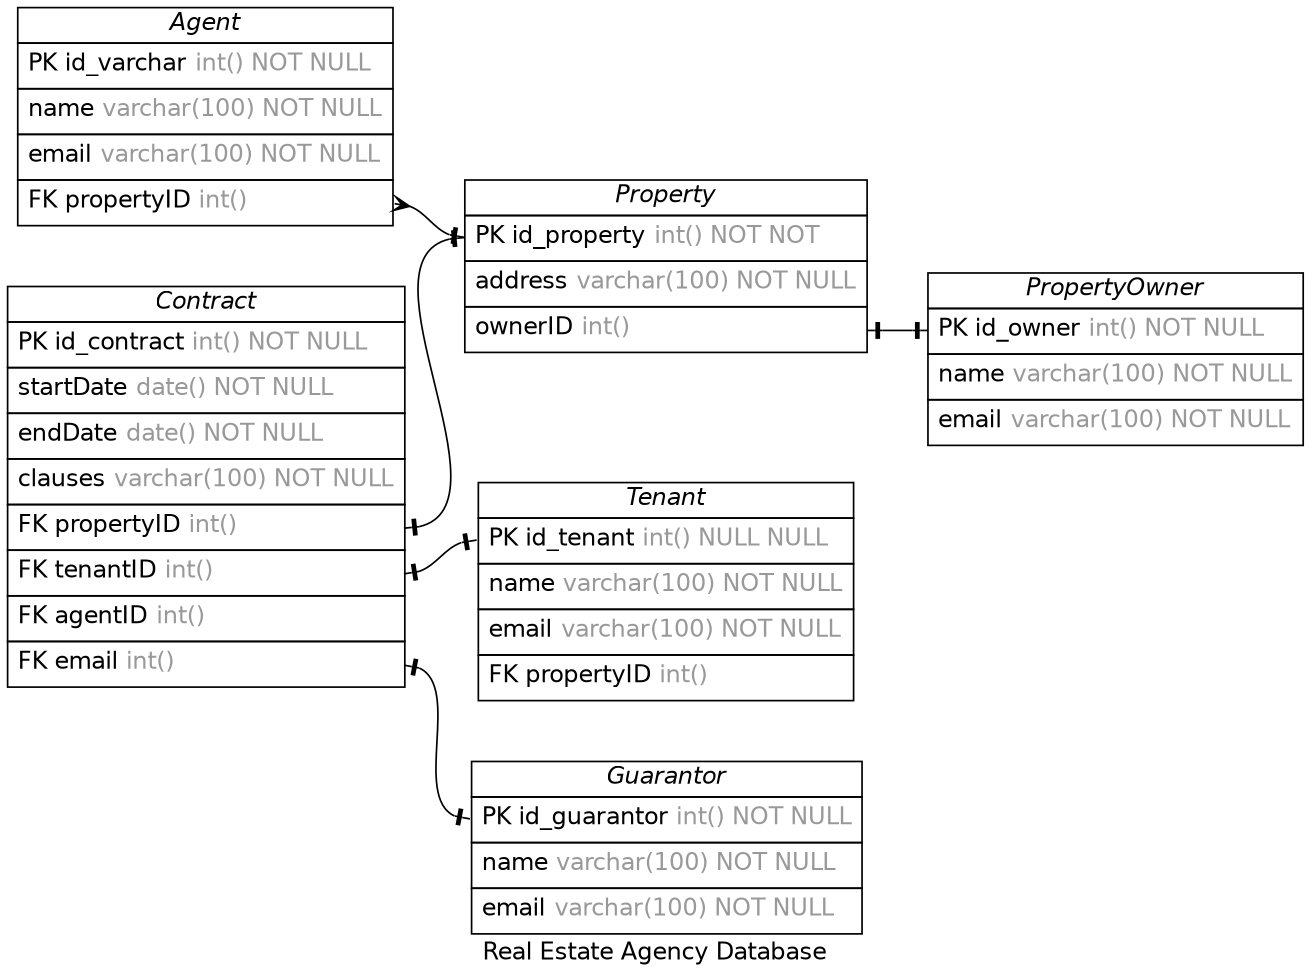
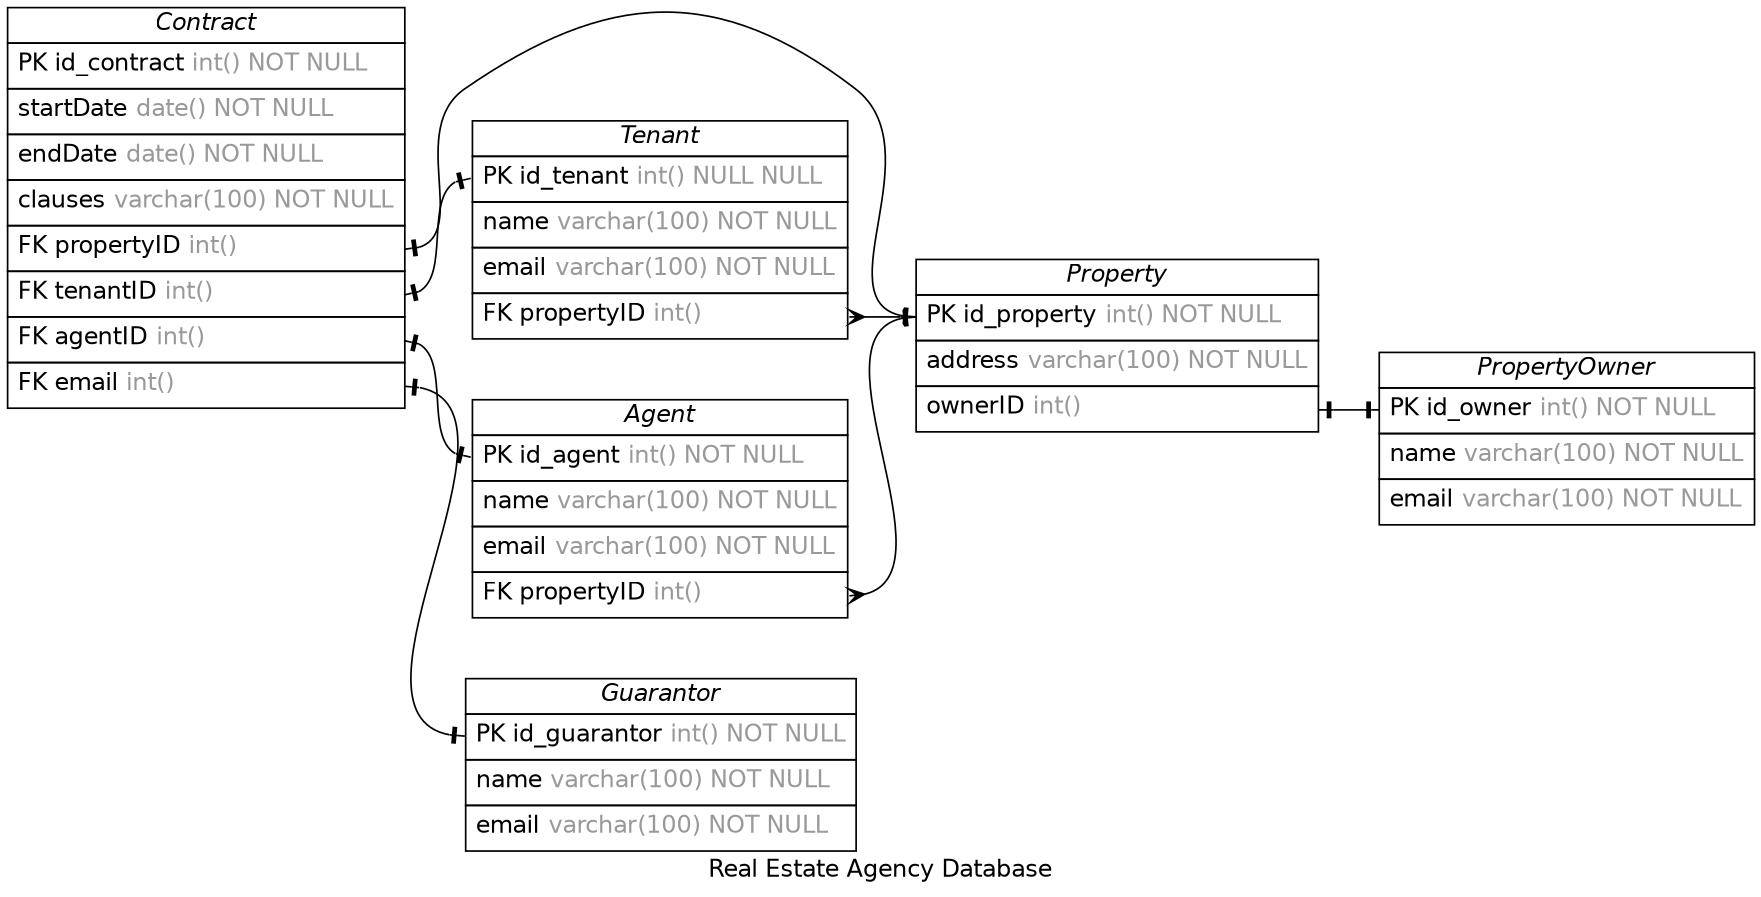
(112, 63) -> (555, 456)
(737, 236) -> (1193, 315)
none -> (883, 317)
none -> (436, 384)
